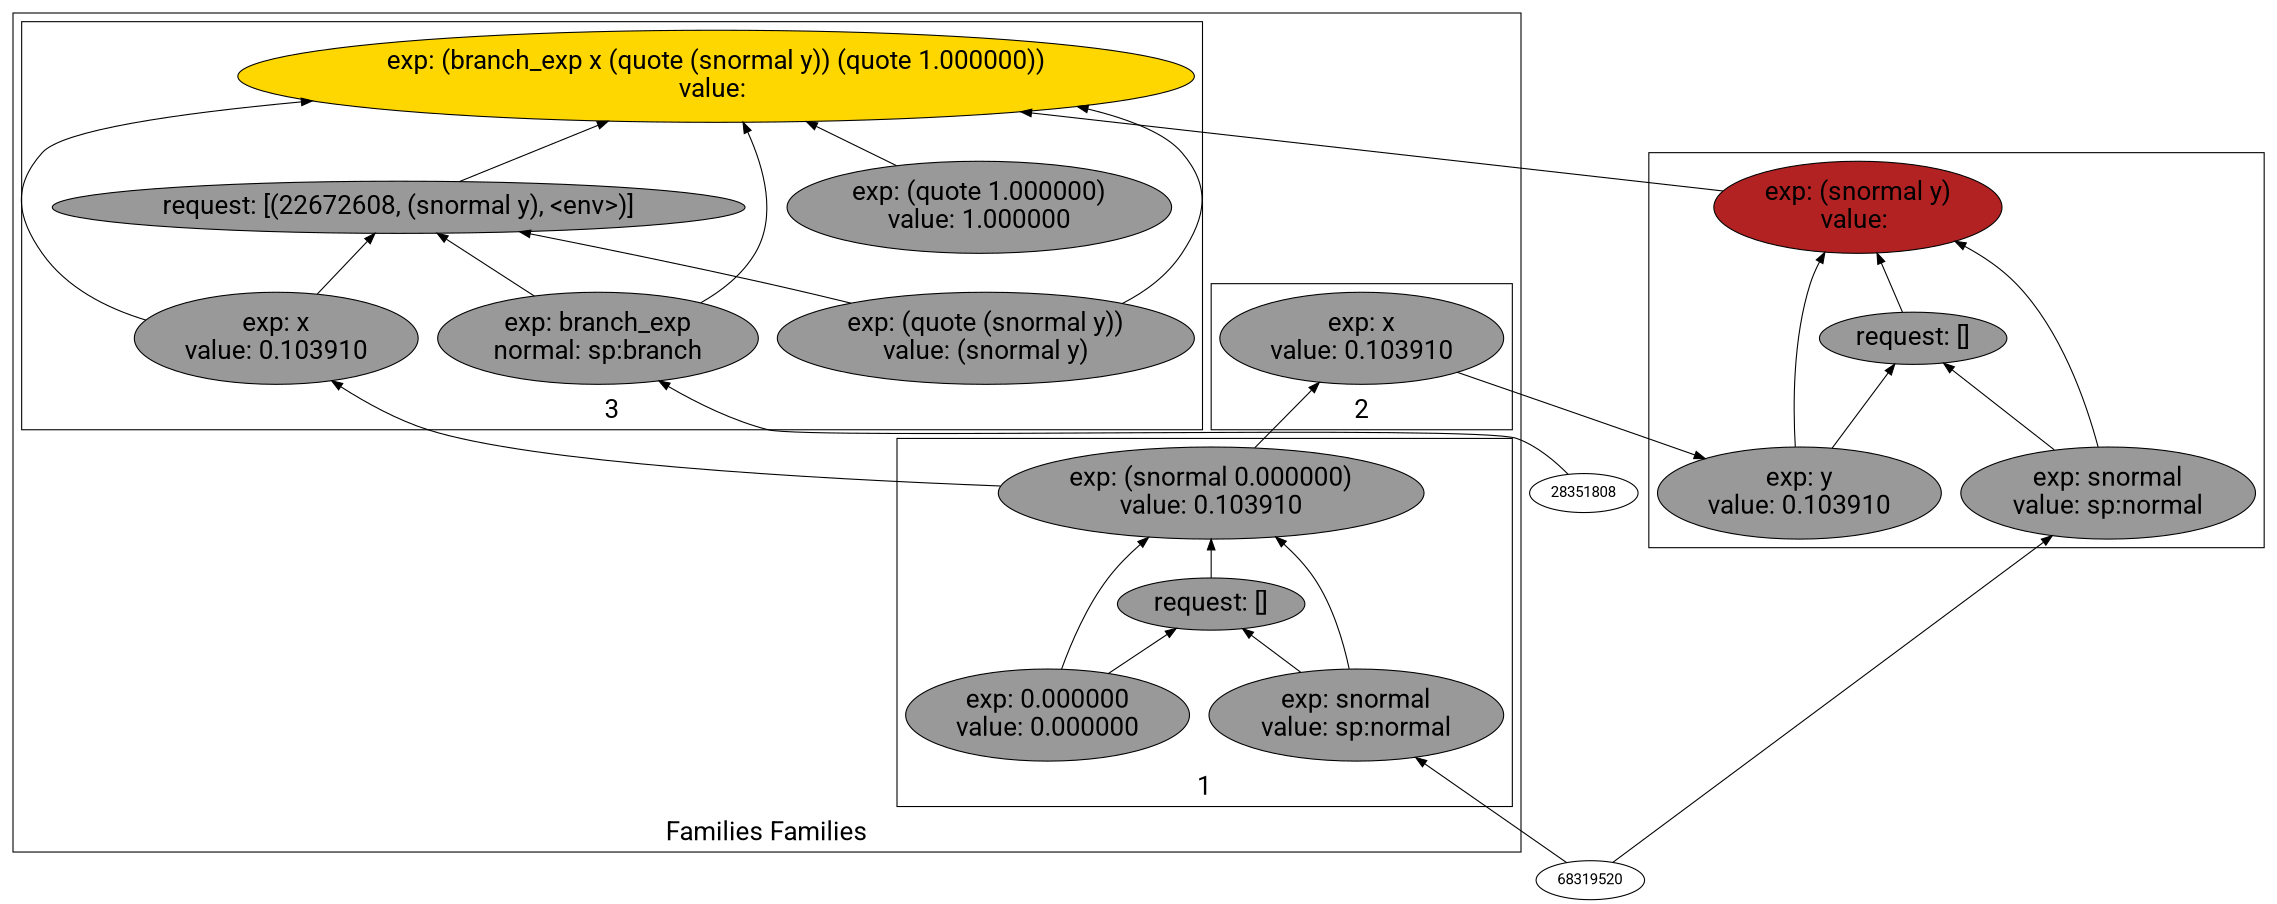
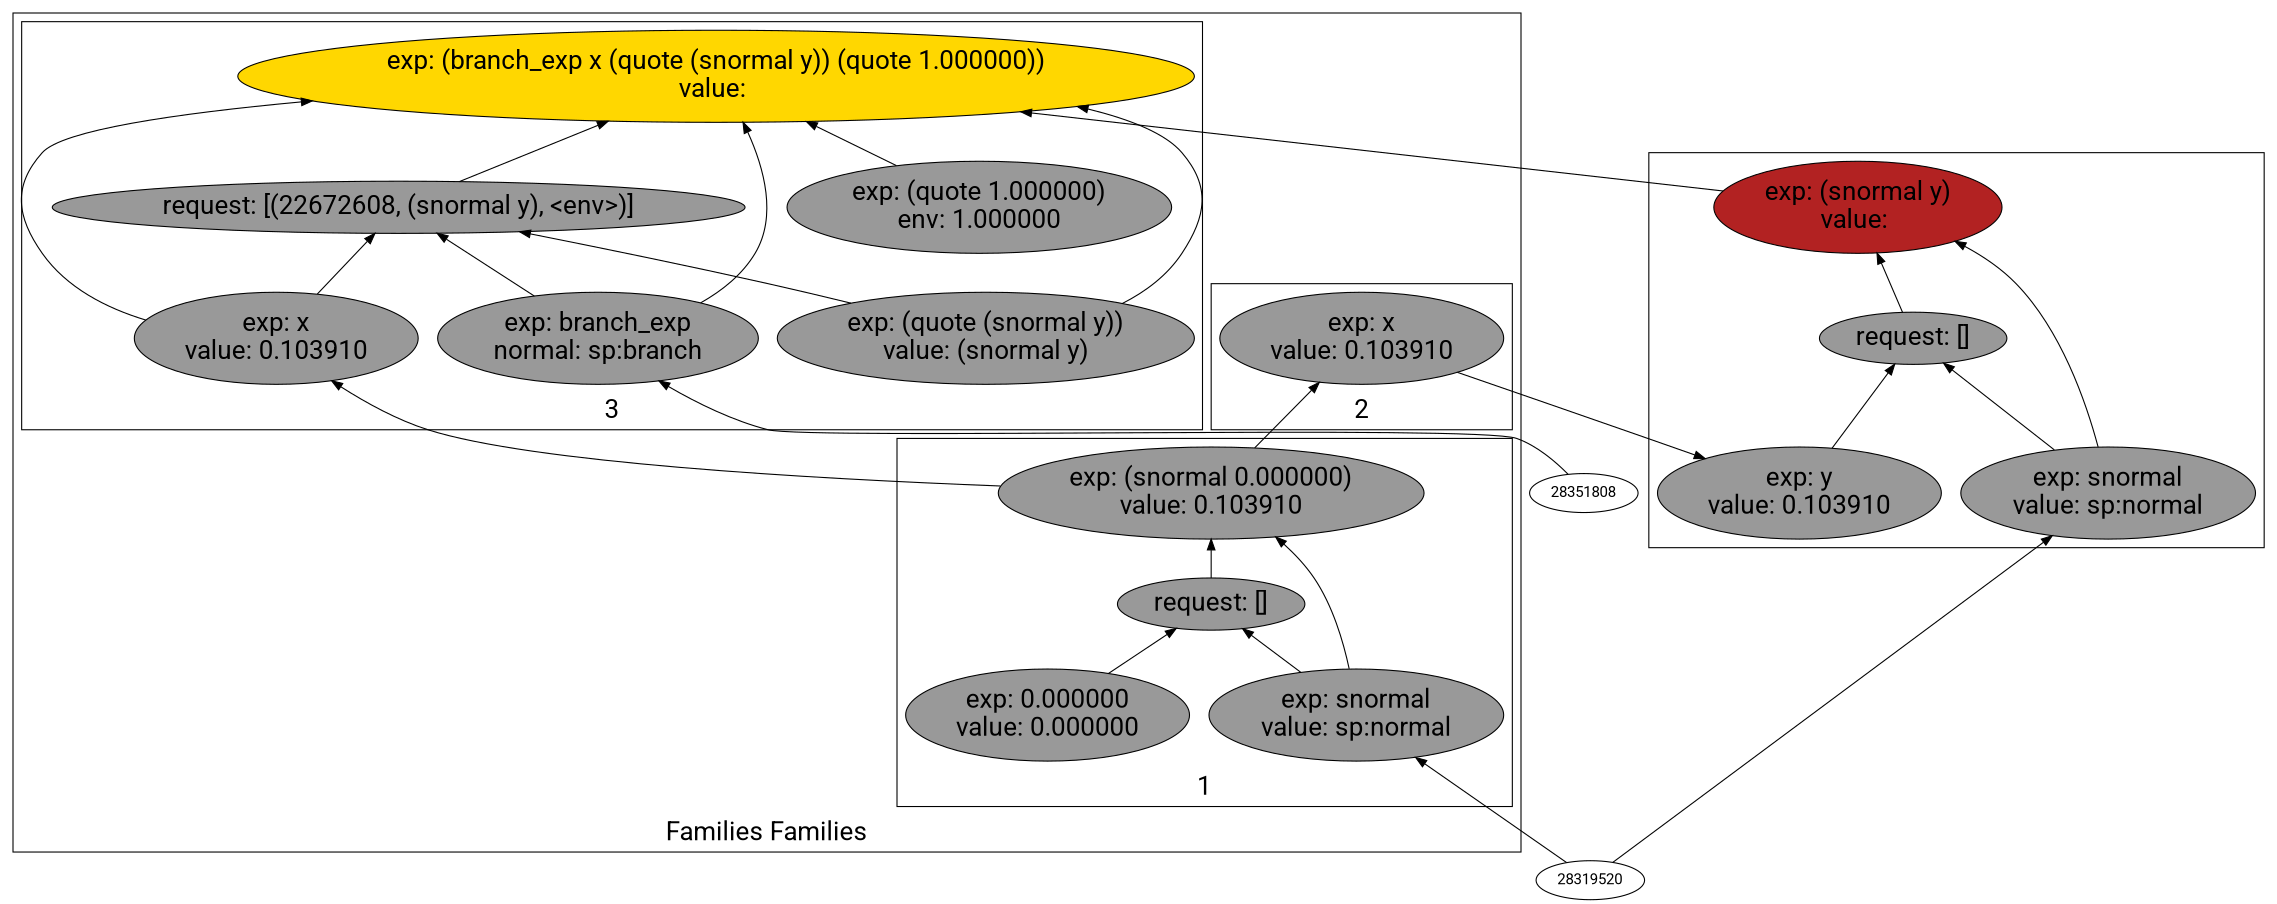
(979, 207) -> (979, 207)
(1797, 353) -> none
(1093, 602) -> none
(1590, 880) -> (1590, 880)
